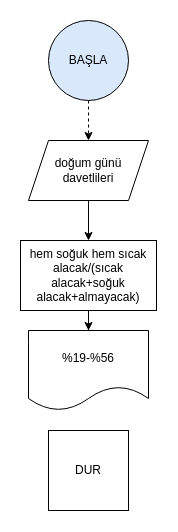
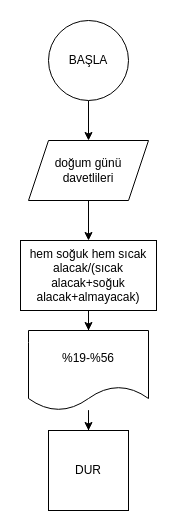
(89, 61) -> (89, 61)
(89, 117) -> (89, 117)
none -> (89, 425)
